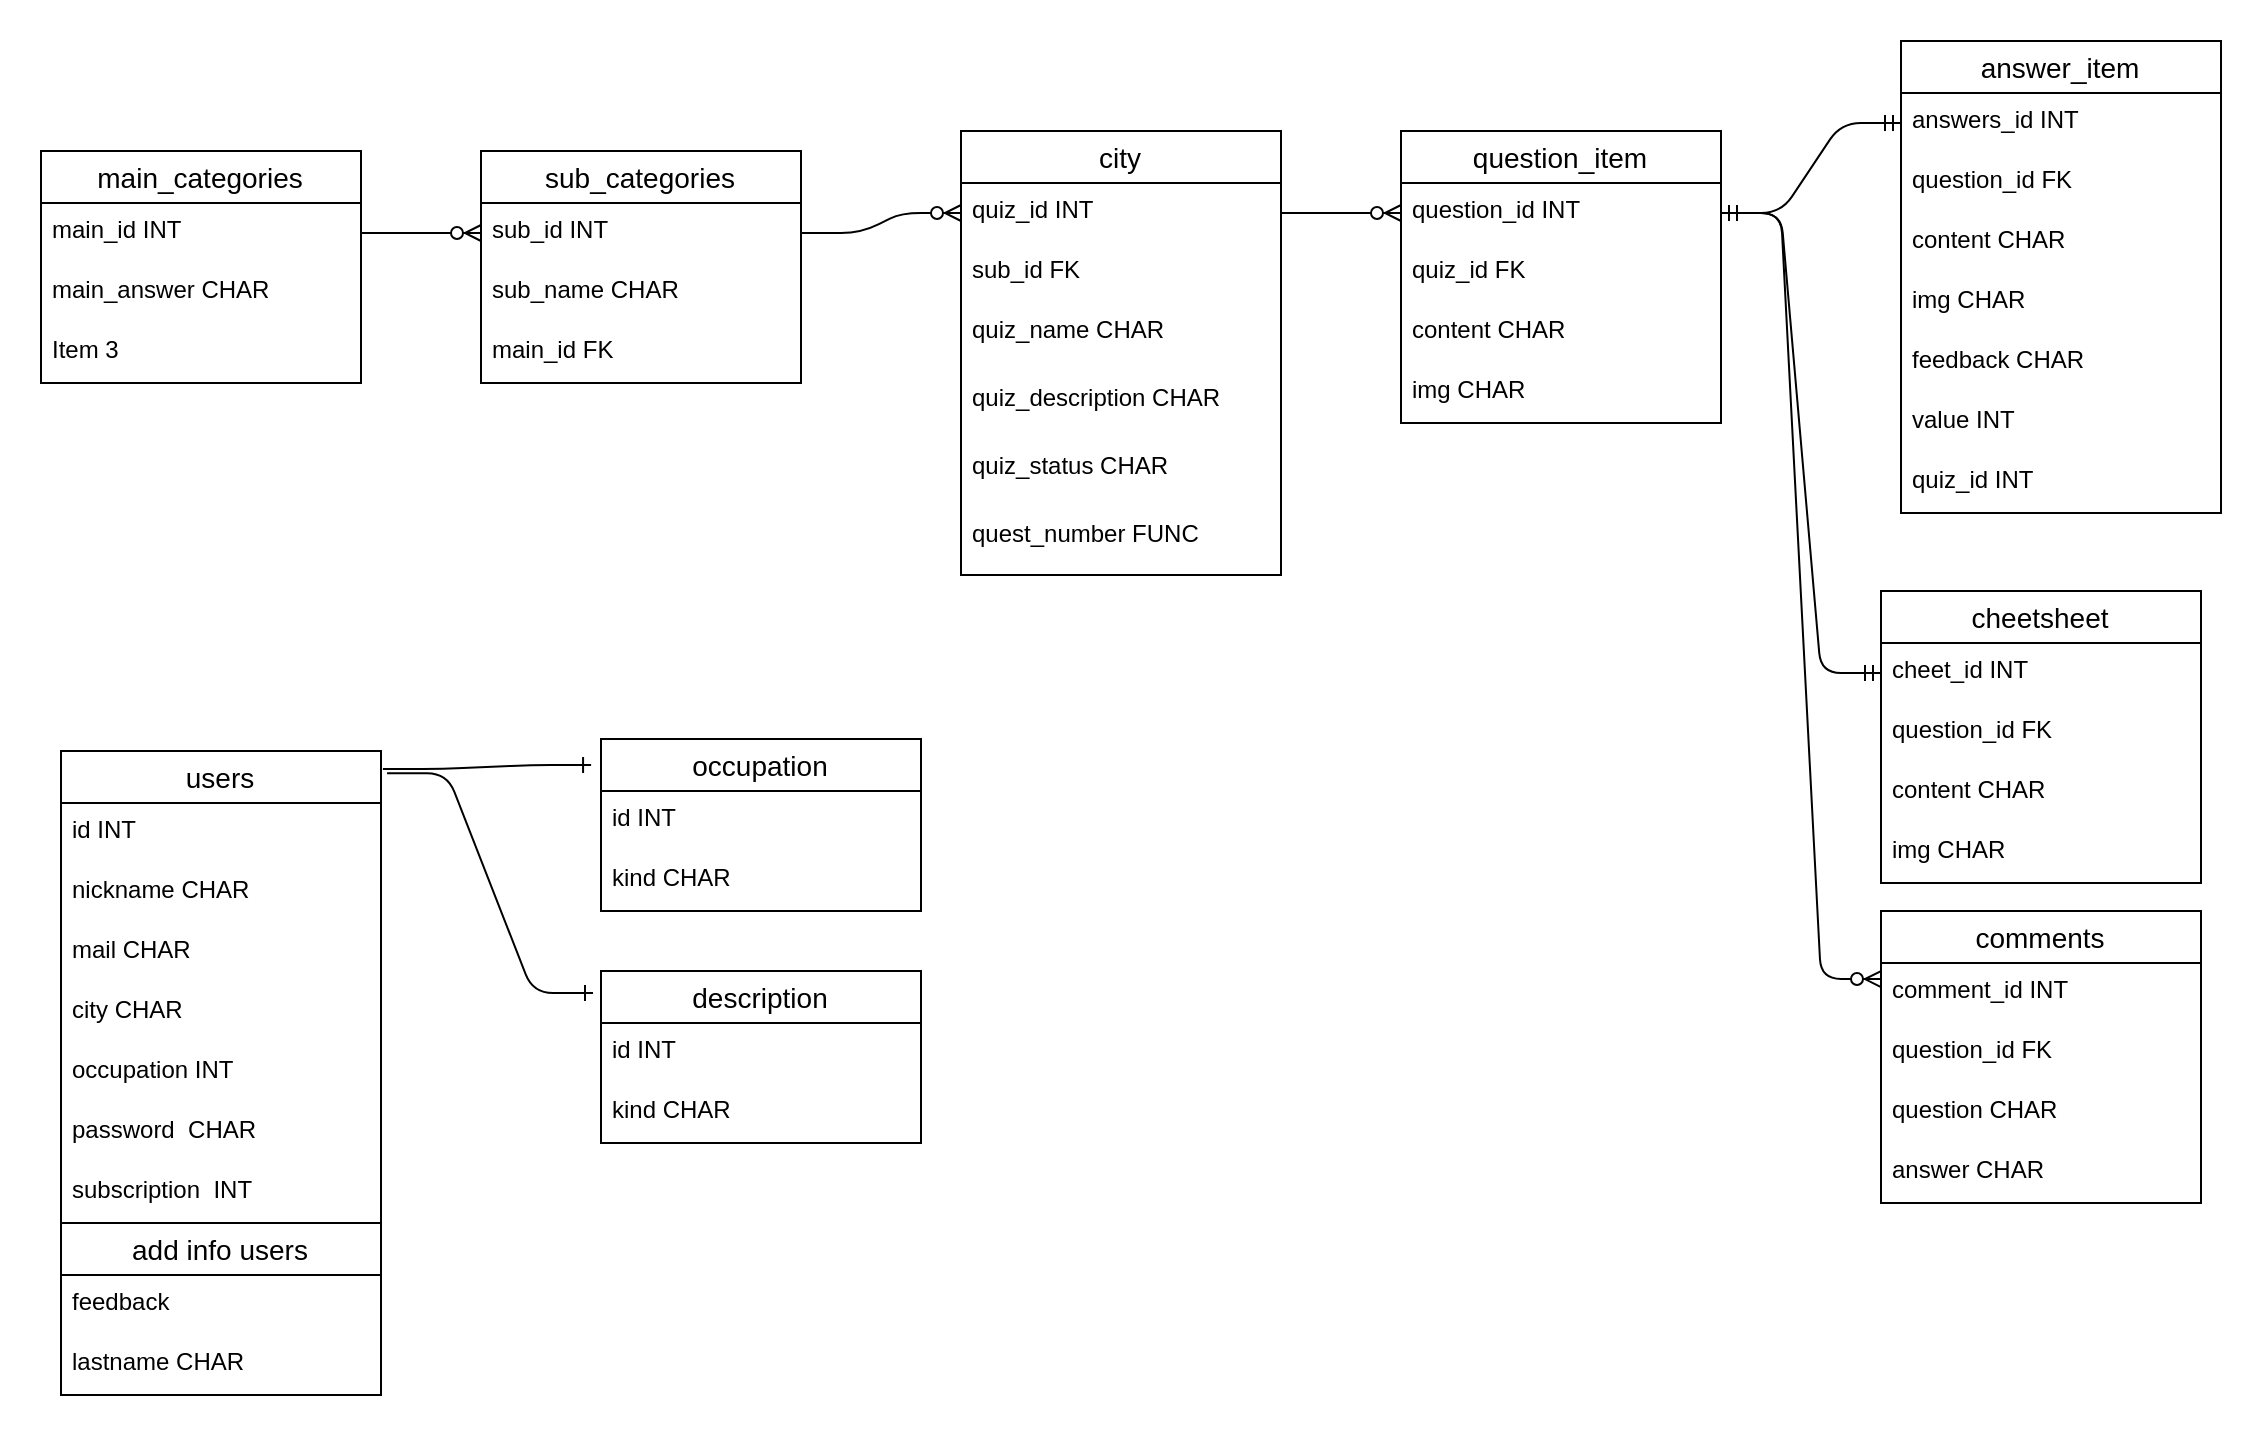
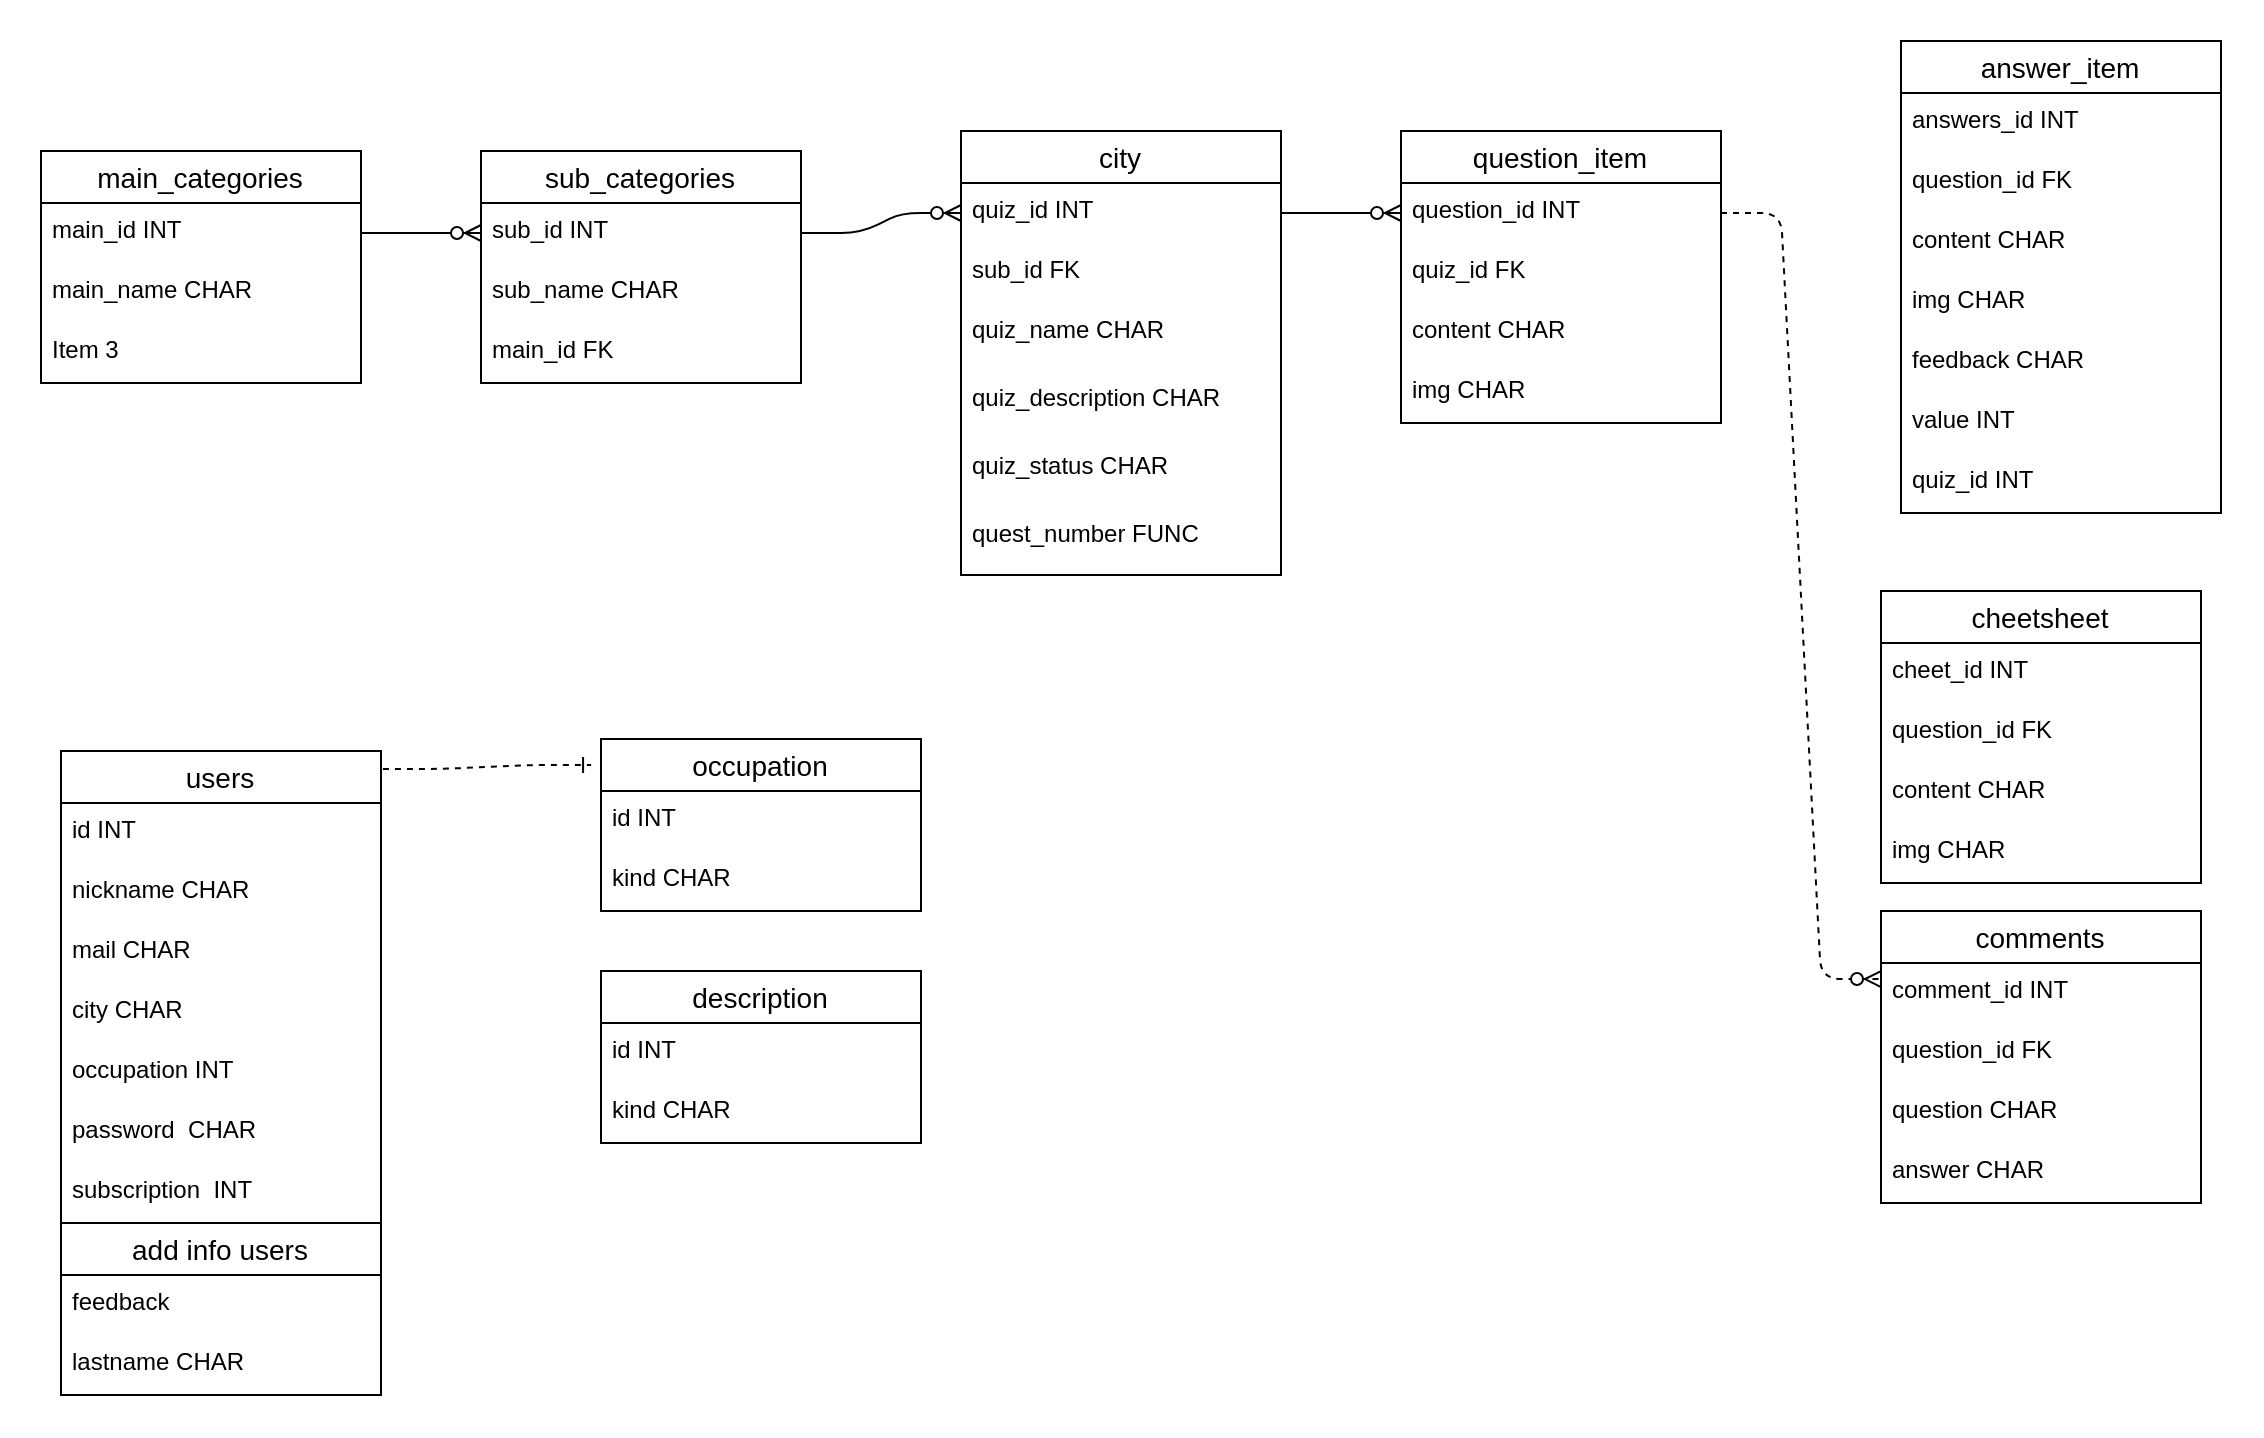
(1824, 149) -> none
(153, 290) -> (140, 290)
(1807, 514) -> none
(1804, 645) -> (1804, 645)
(487, 767) -> (487, 767)
(490, 883) -> none
